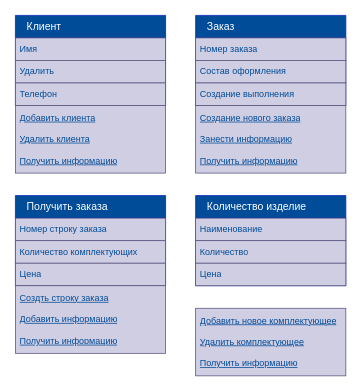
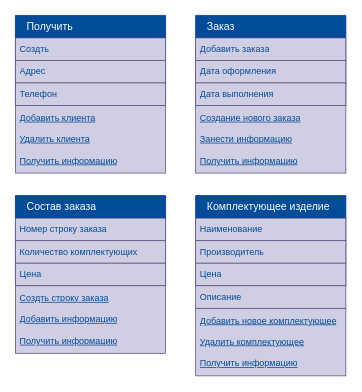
(32, 27) -> (37, 27)
(27, 49) -> (35, 49)
(229, 49) -> (237, 49)
(38, 72) -> (32, 72)
(242, 72) -> (237, 72)
(247, 94) -> (237, 94)
(54, 207) -> (48, 207)
(241, 207) -> (249, 207)
(225, 252) -> (233, 252)
none -> (270, 297)
